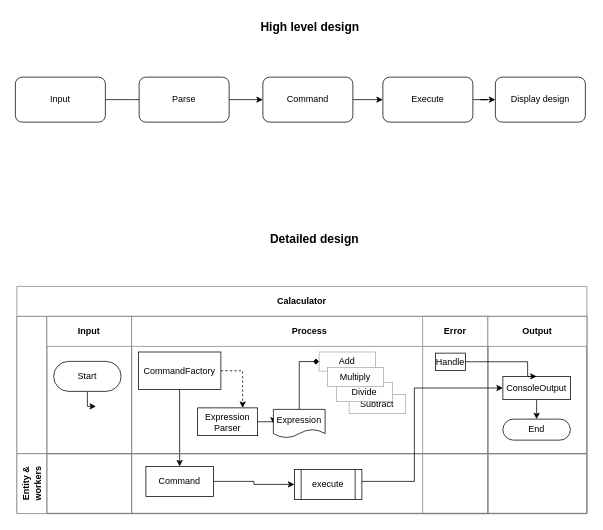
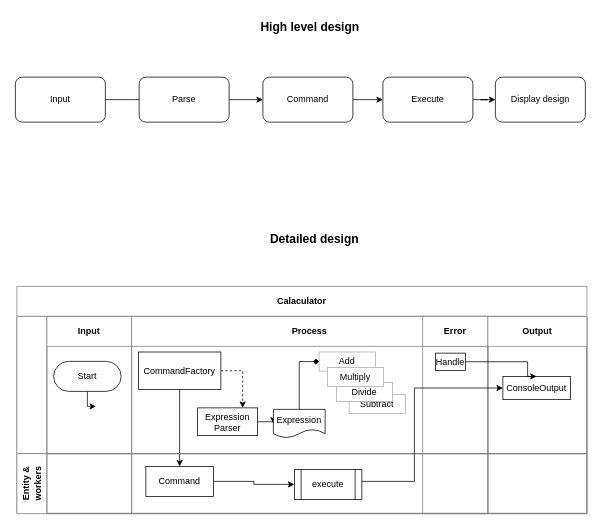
(537, 407) -> none
(537, 429) -> none
